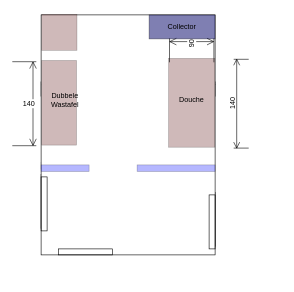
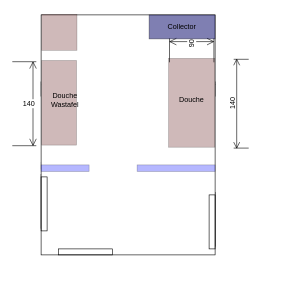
(65, 100) -> (65, 100)
